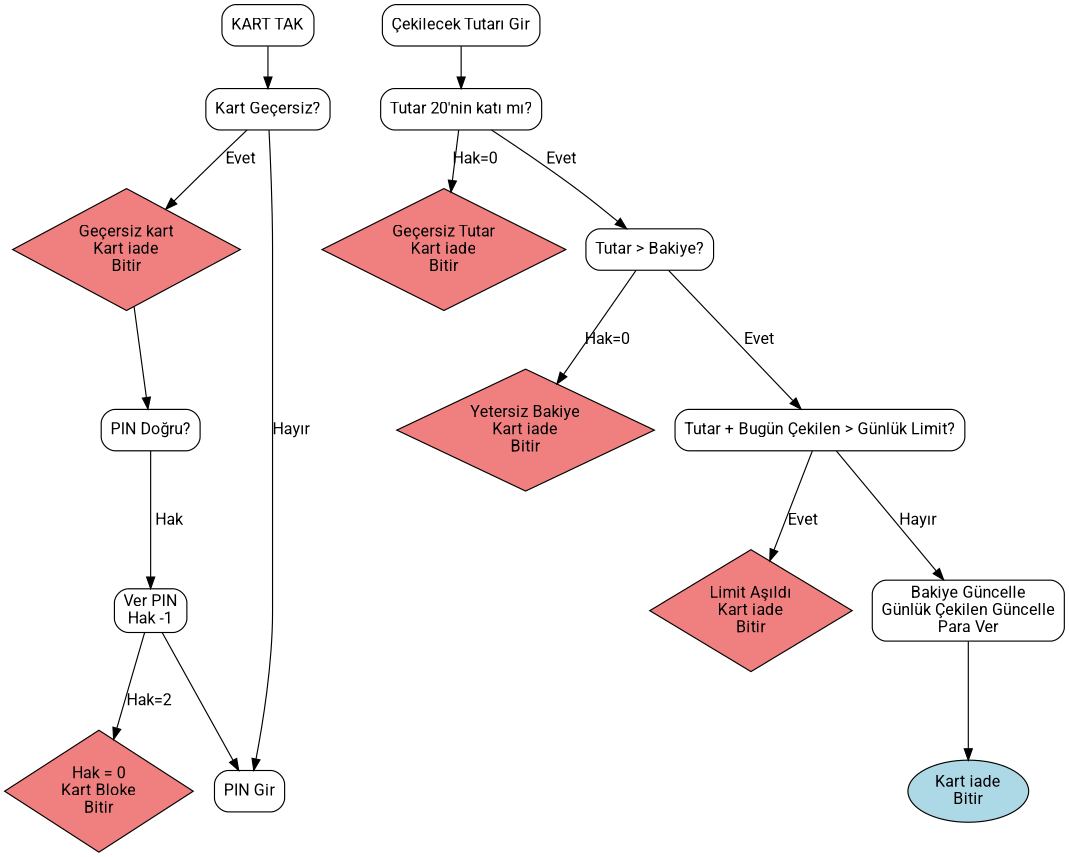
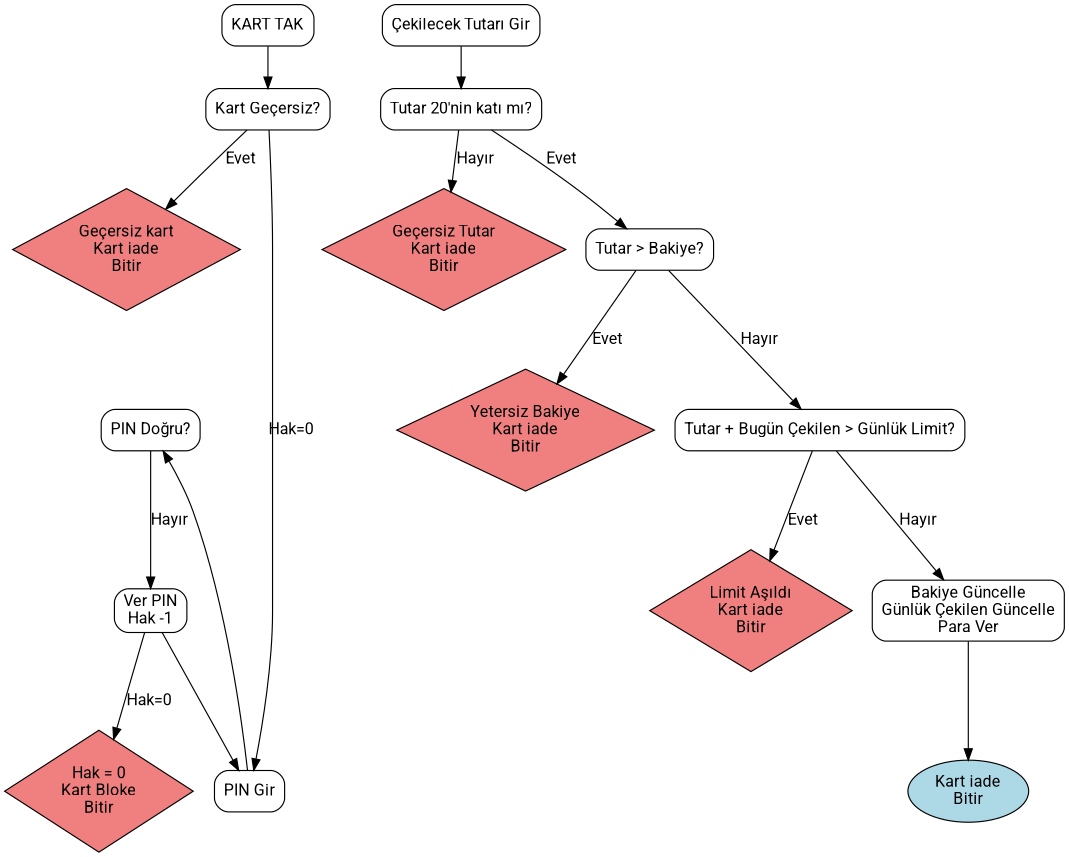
(476, 159) -> (476, 159)
(608, 340) -> (608, 340)
(760, 340) -> (760, 340)
(140, 352) -> (221, 612)
(292, 430) -> (292, 430)
(170, 520) -> (170, 520)
(150, 701) -> (150, 701)
